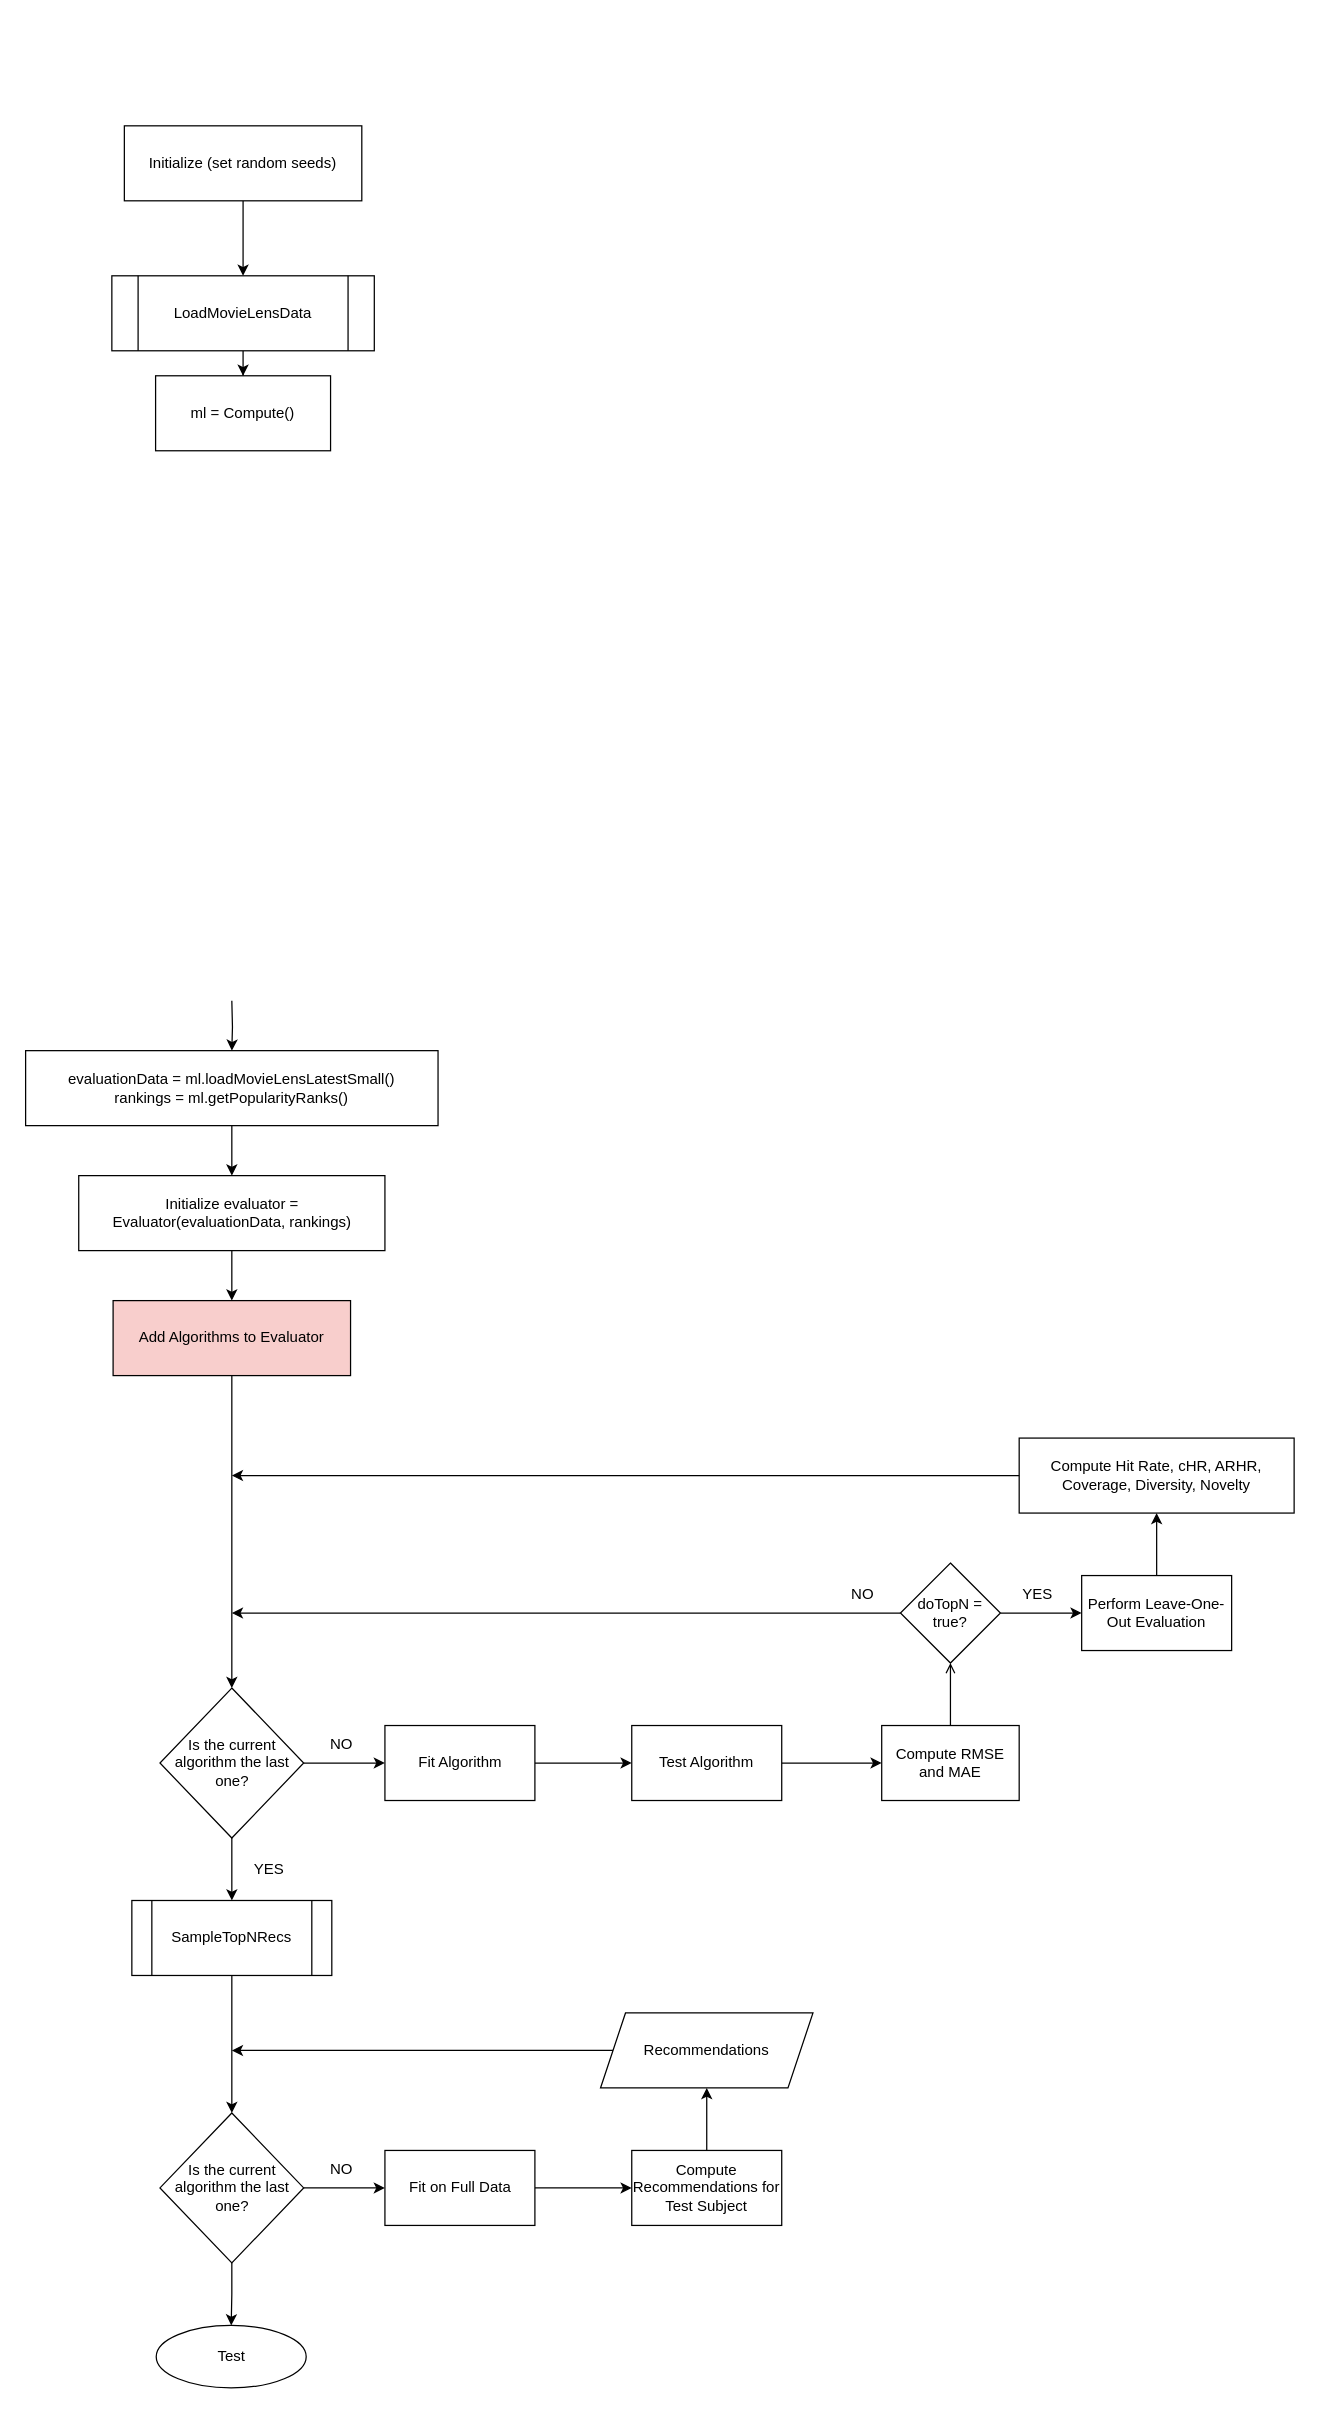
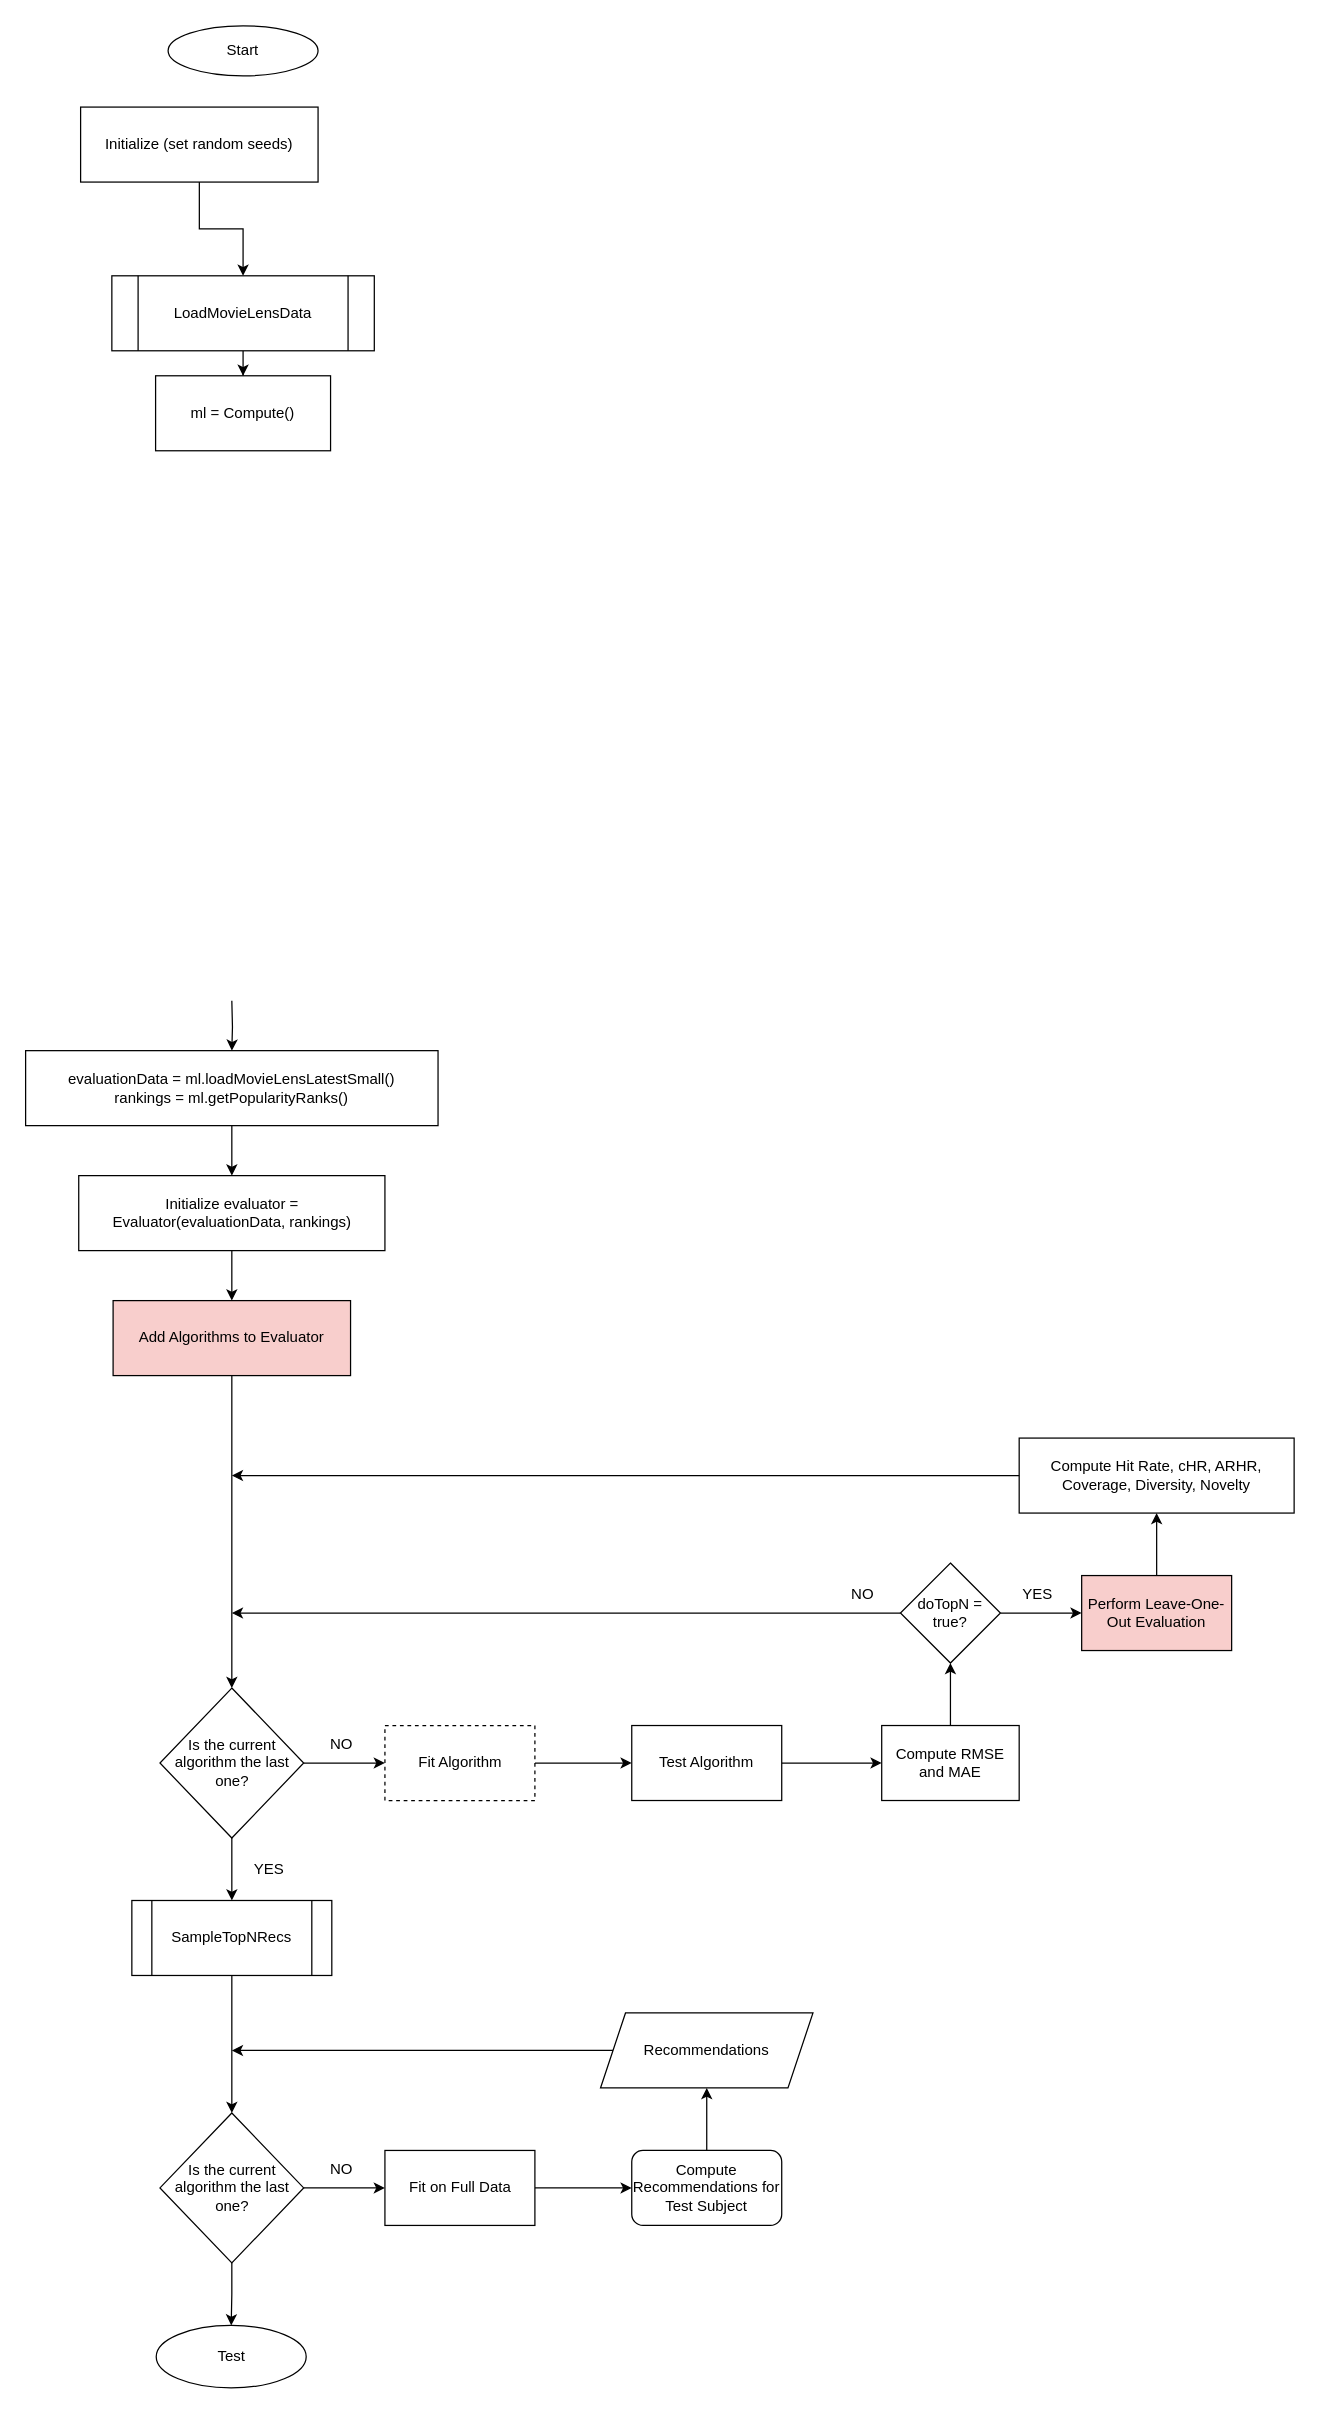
none -> (243, 51)
(243, 163) -> (199, 144)
(1157, 1613) -> (1157, 1613)
(951, 1670) -> (951, 1673)
(460, 1763) -> (460, 1763)
(707, 2188) -> (707, 2188)
